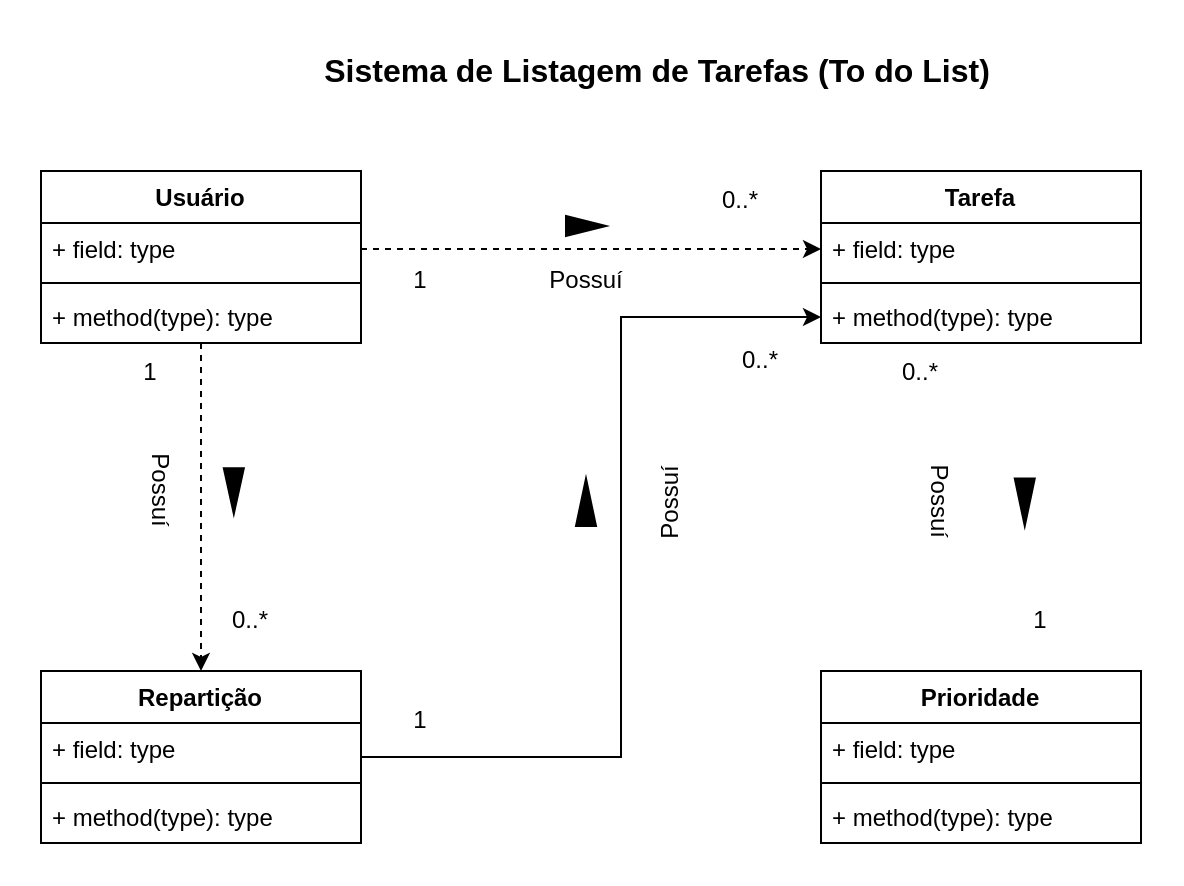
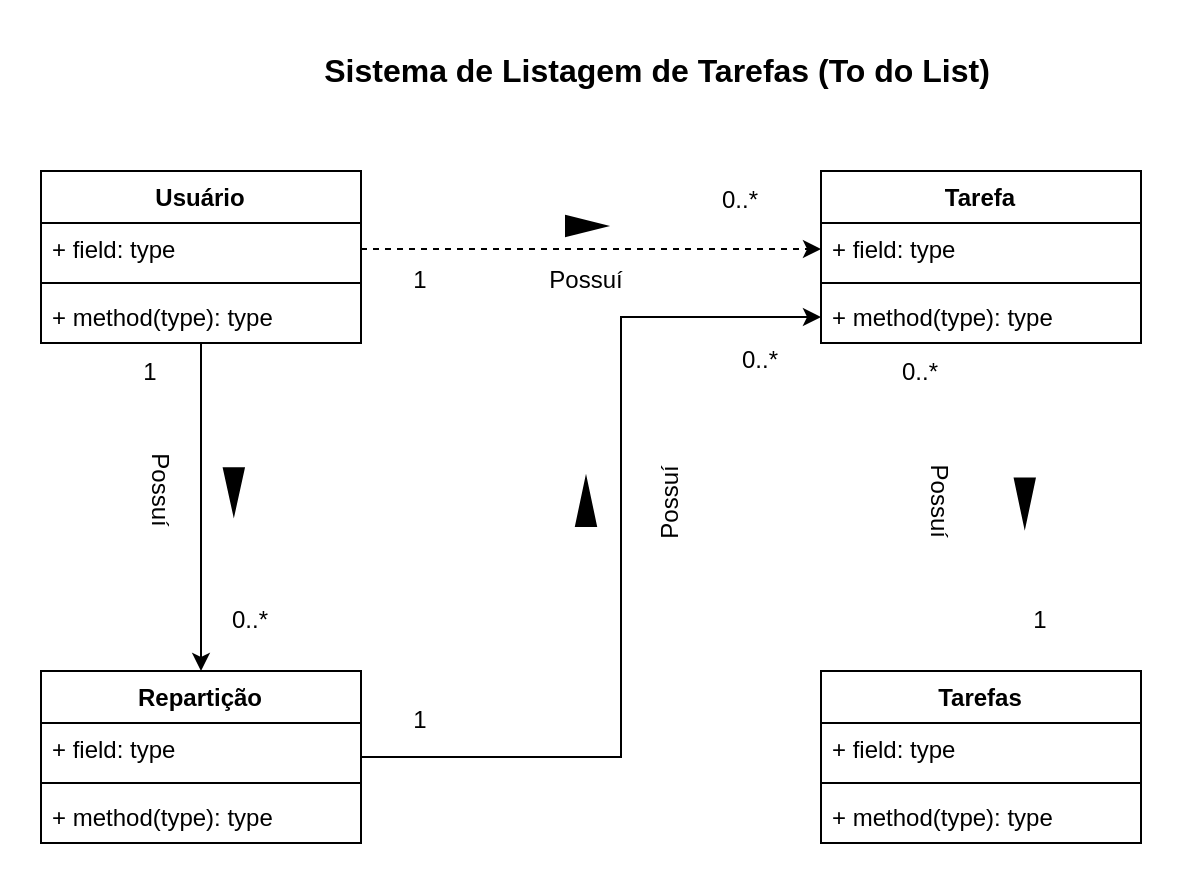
(201, 500) -> (201, 500)
(981, 699) -> (981, 699)
